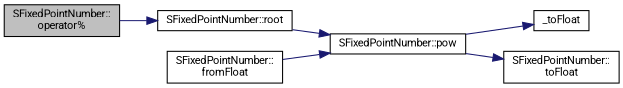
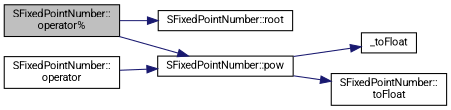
(306, 32) -> (149, 45)
(225, 67) -> (62, 72)
